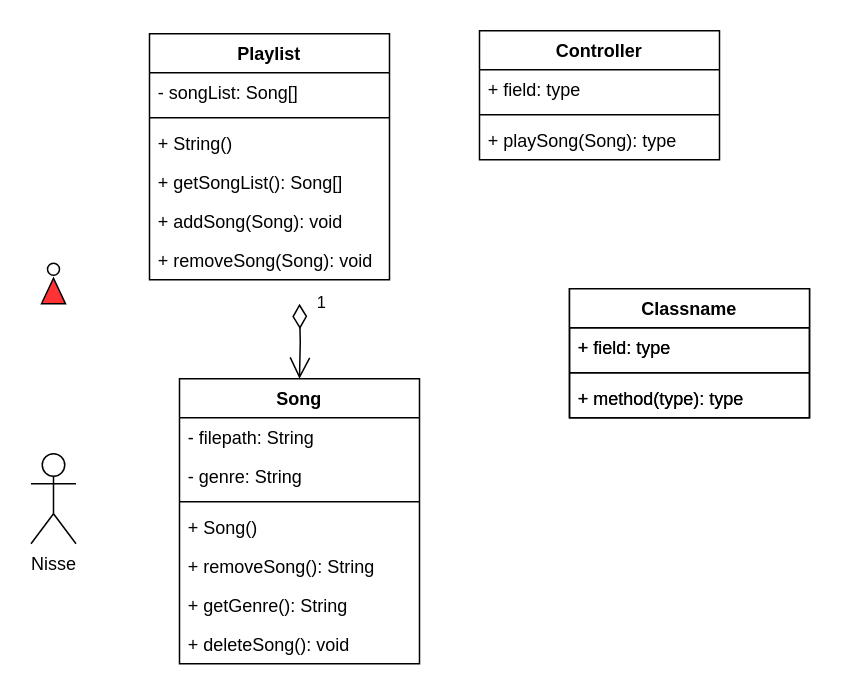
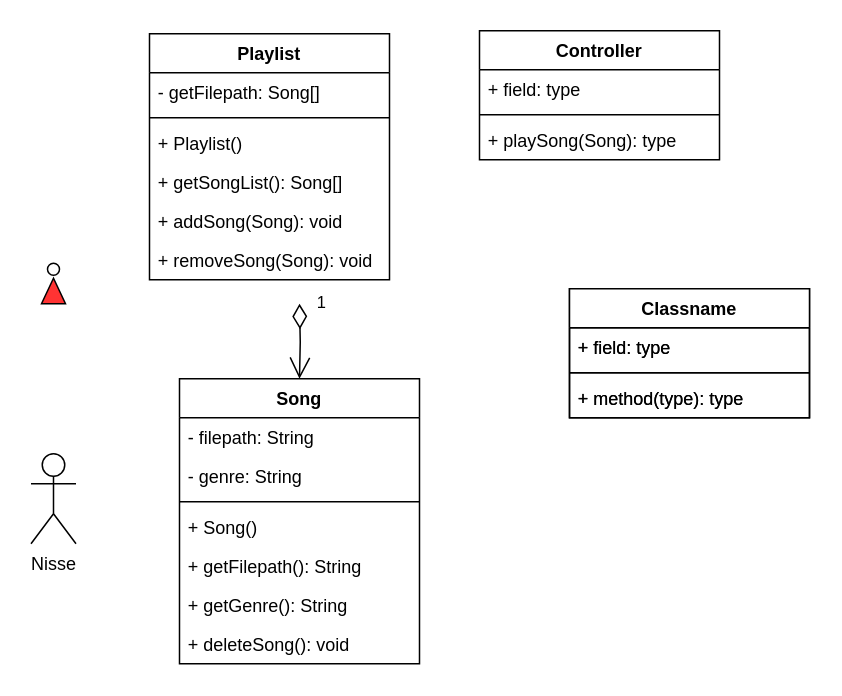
(239, 93) -> (252, 93)
(203, 144) -> (209, 144)
(289, 567) -> (289, 567)
